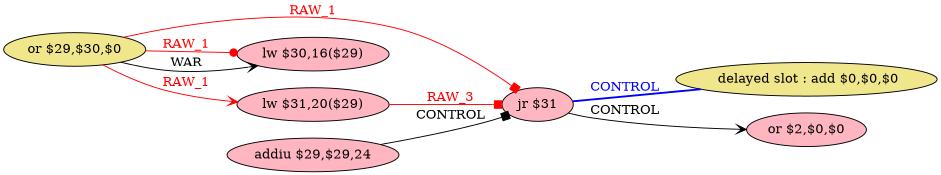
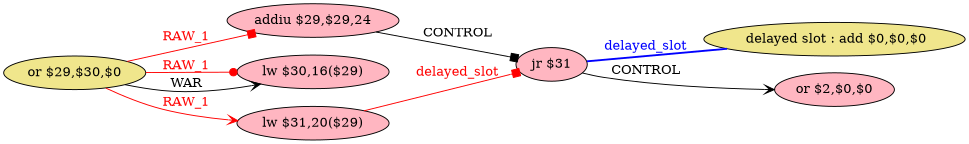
(324, 18) -> (187, 48)
(625, 87) -> (646, 46)
(450, 98) -> (457, 72)
